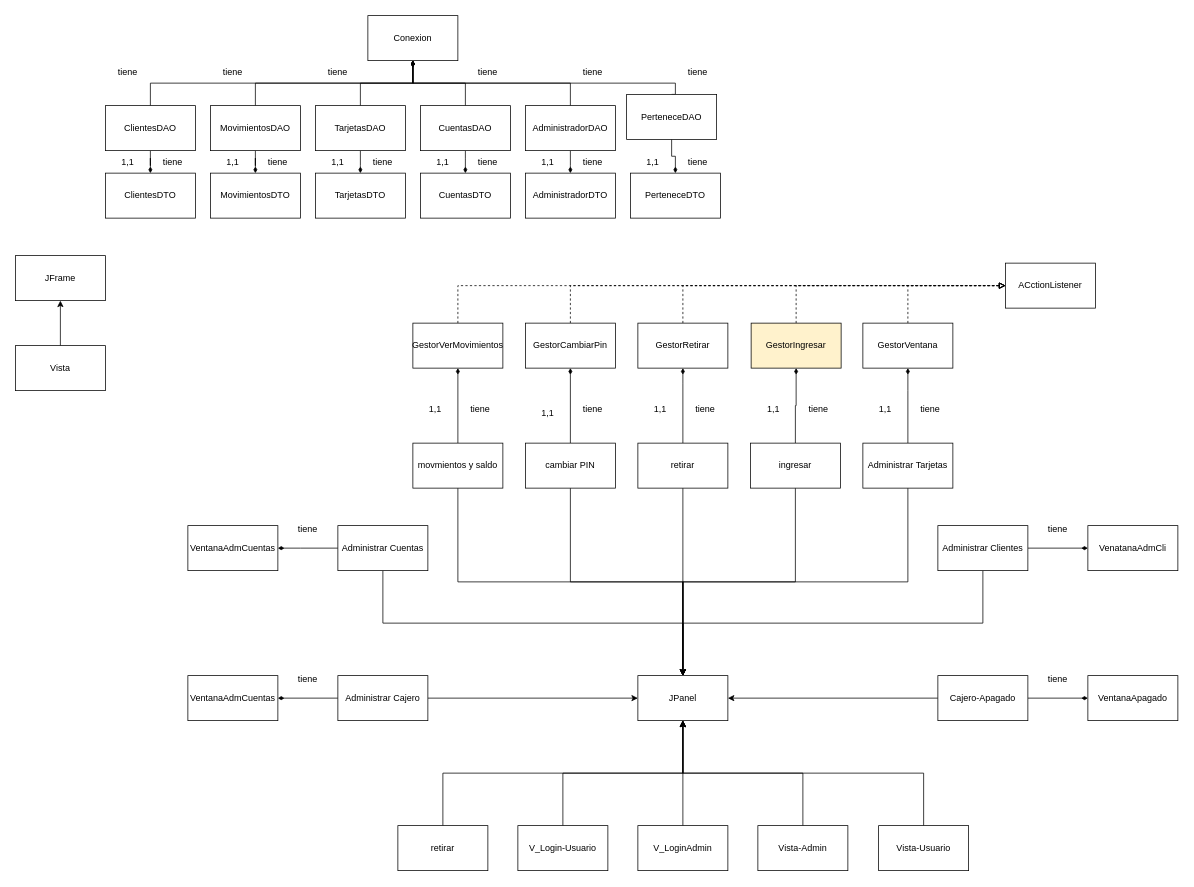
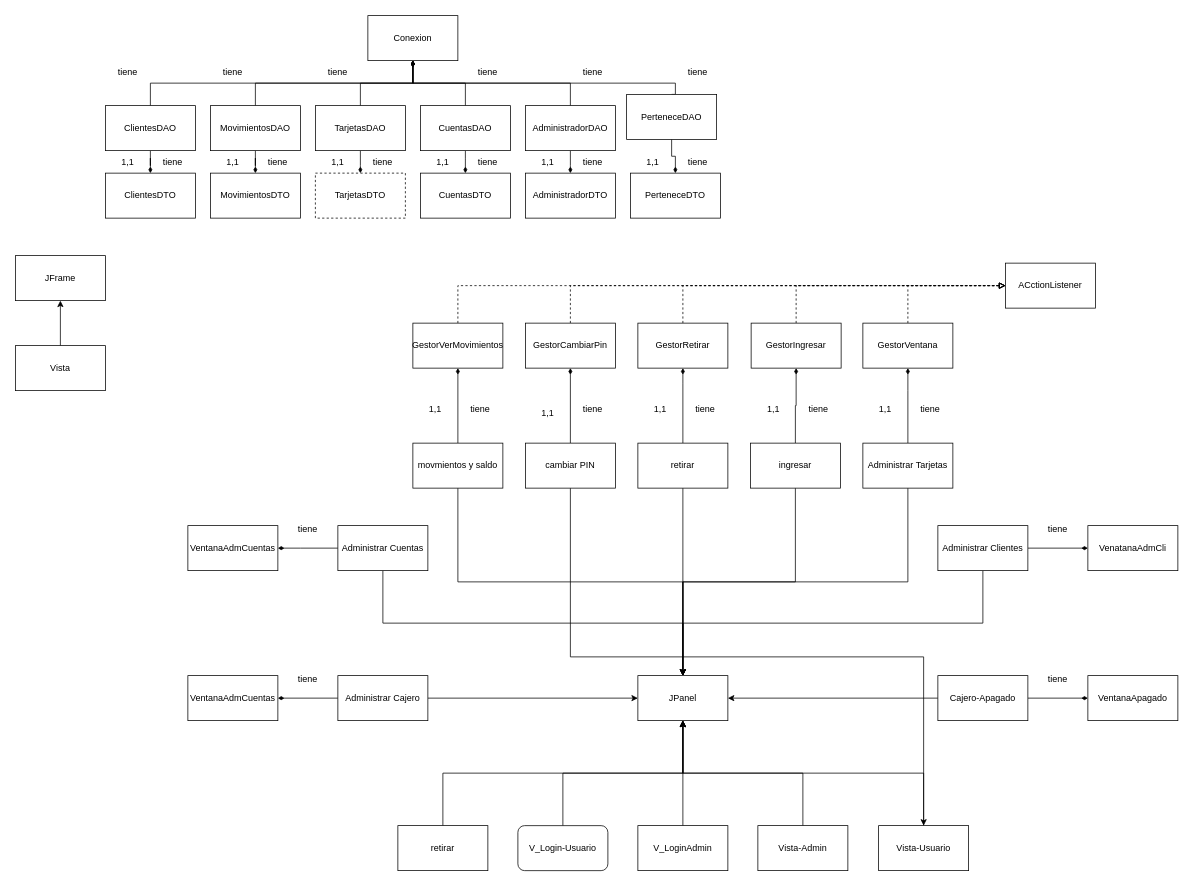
(360, 195) -> (360, 195)
(796, 345) -> (796, 345)
(570, 579) -> (768, 657)
(563, 848) -> (563, 848)
